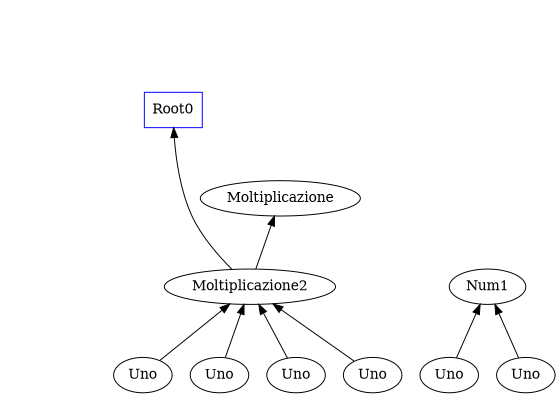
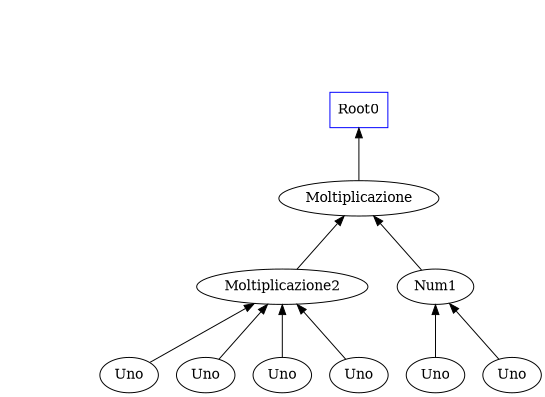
(189, 210) -> (359, 159)
none -> (401, 247)
